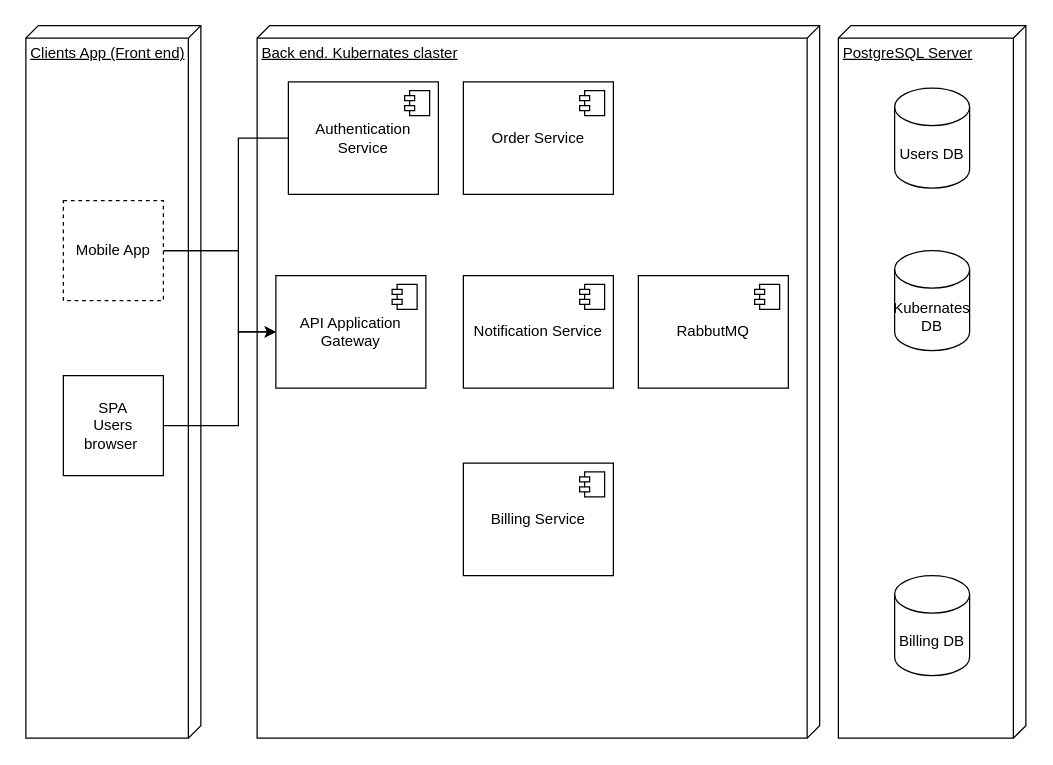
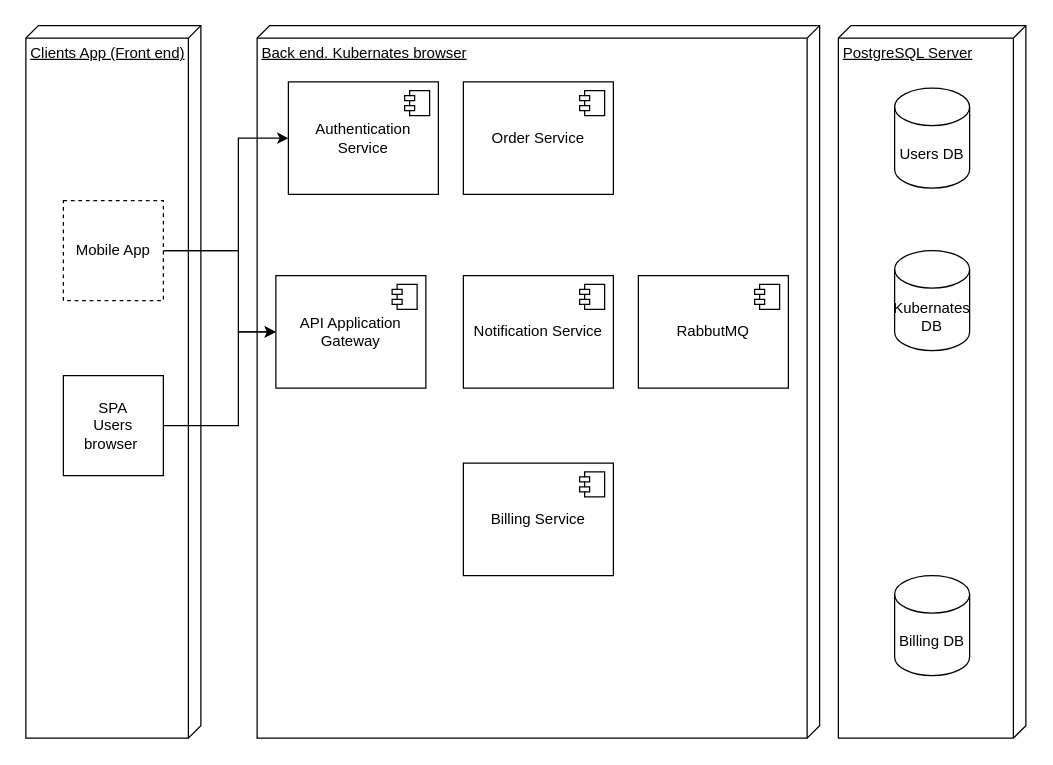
(370, 53) -> (372, 53)
(282, 138) -> (278, 138)
